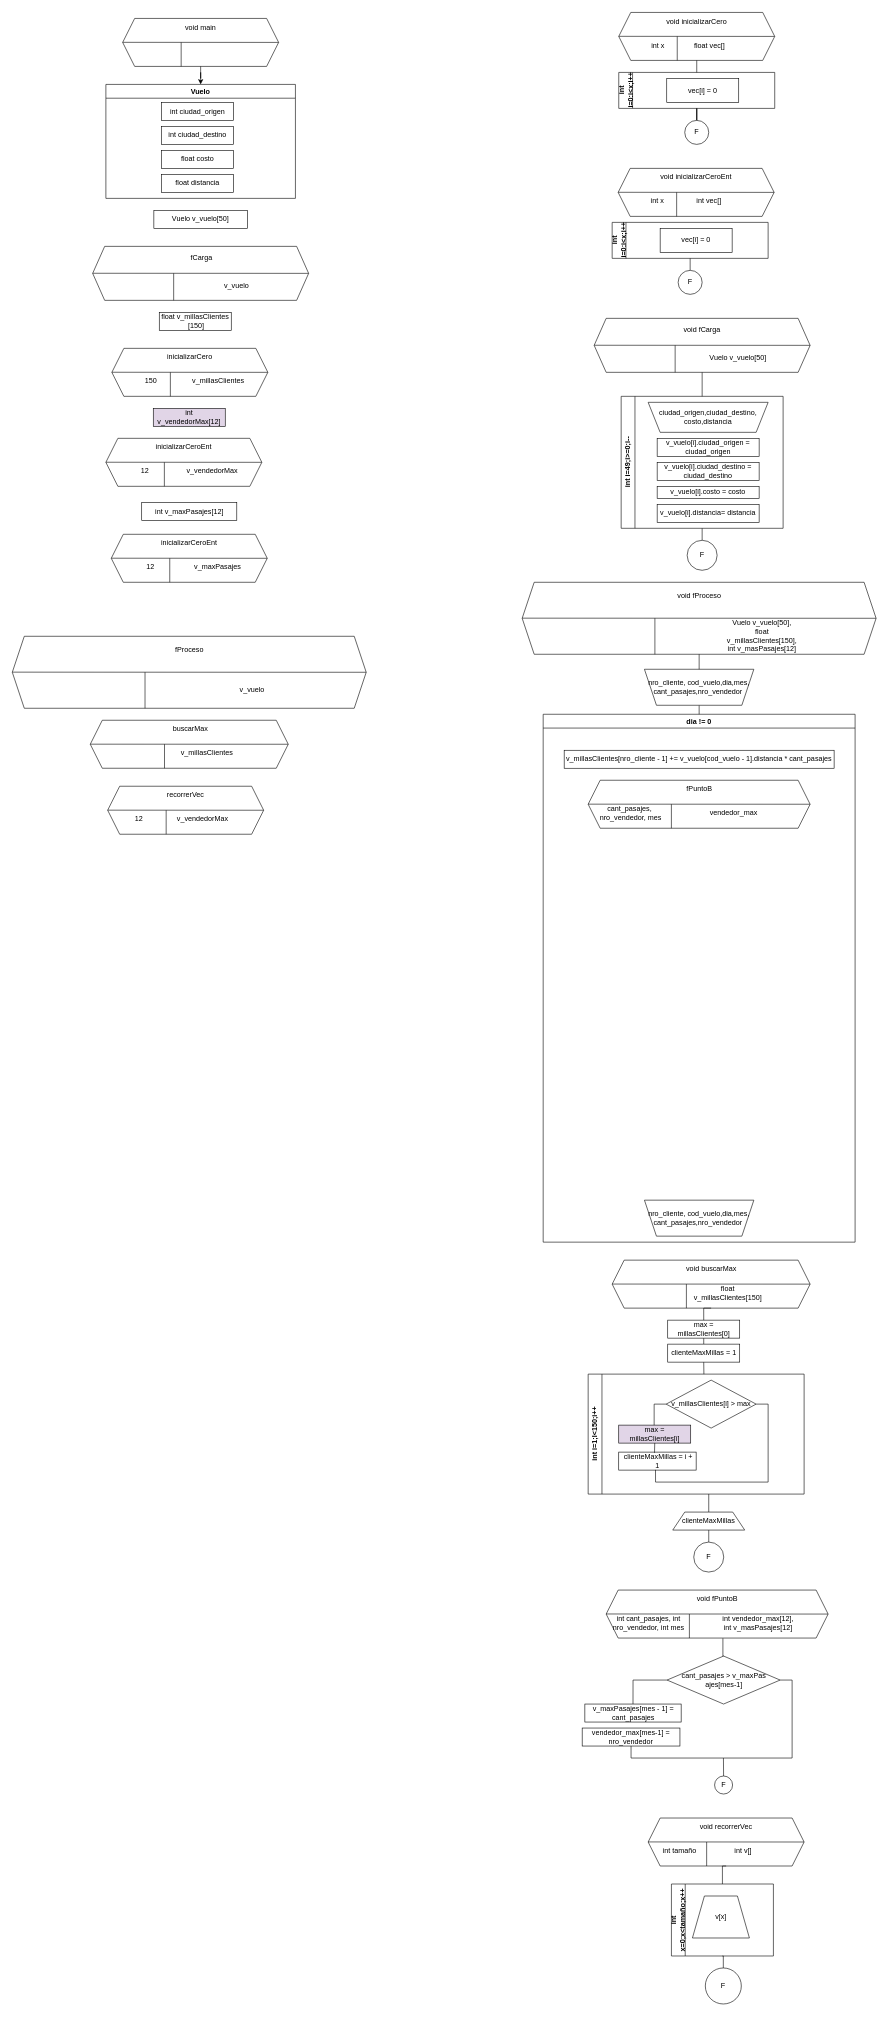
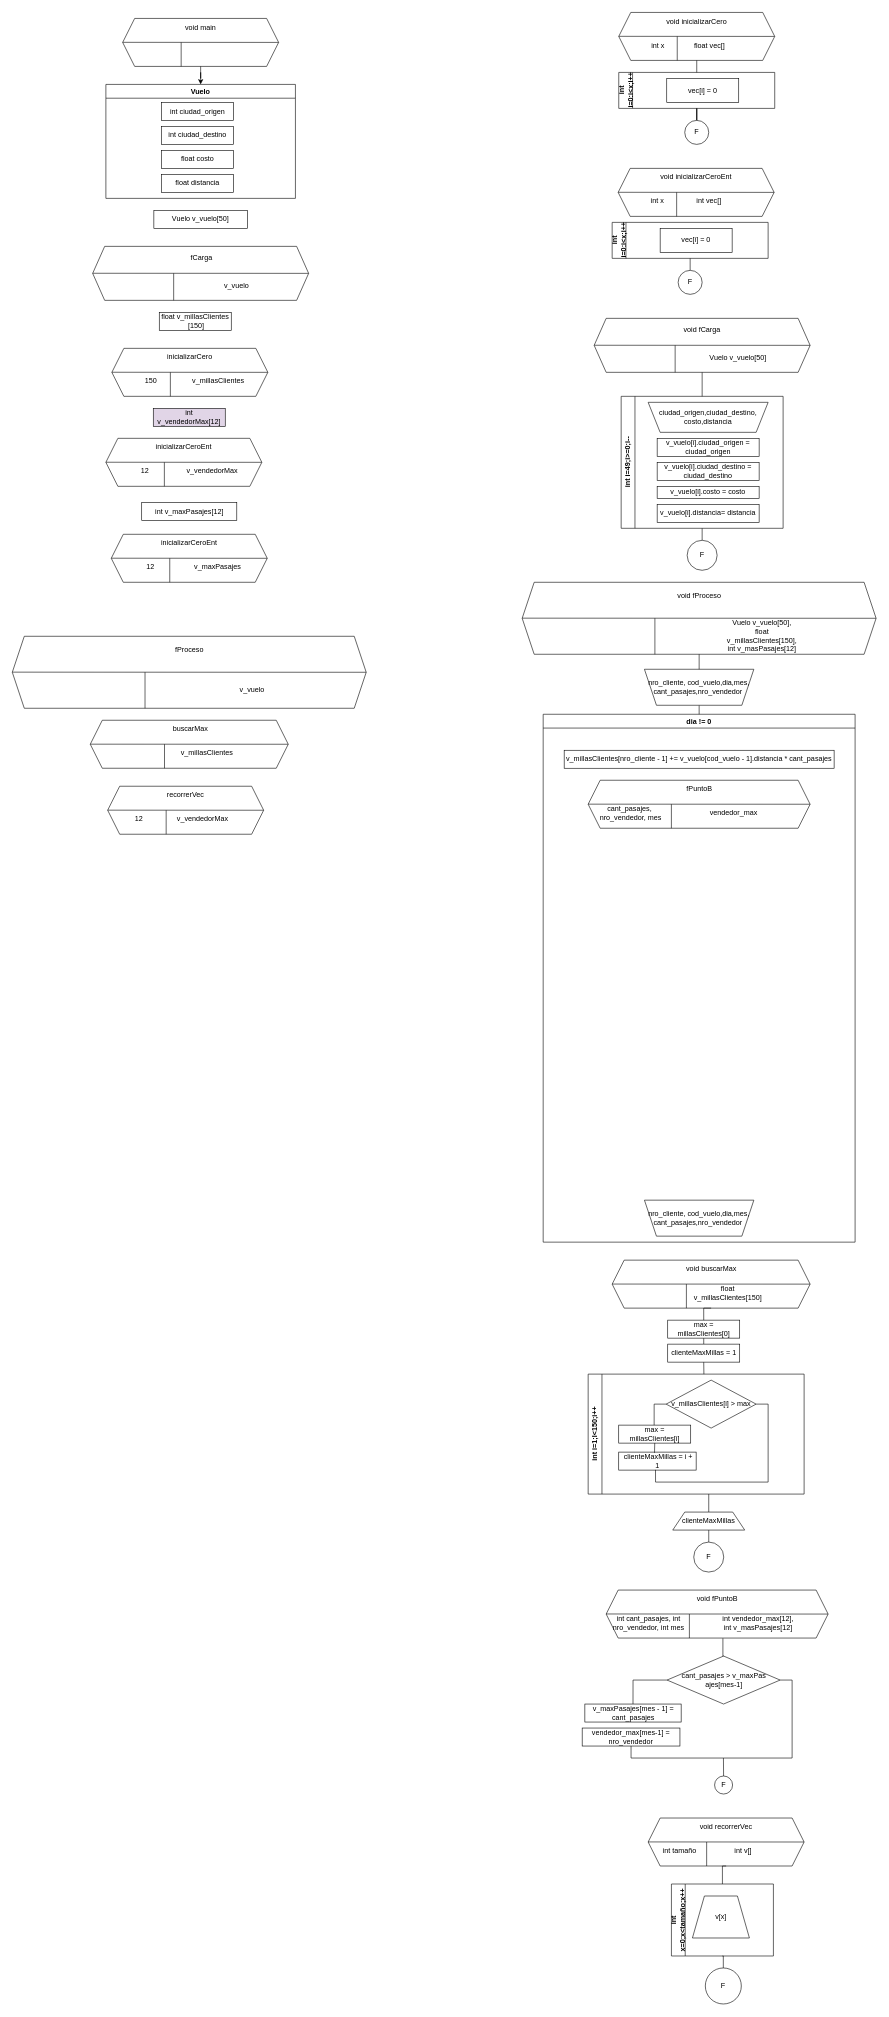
(655, 1434) -> (655, 1434)
